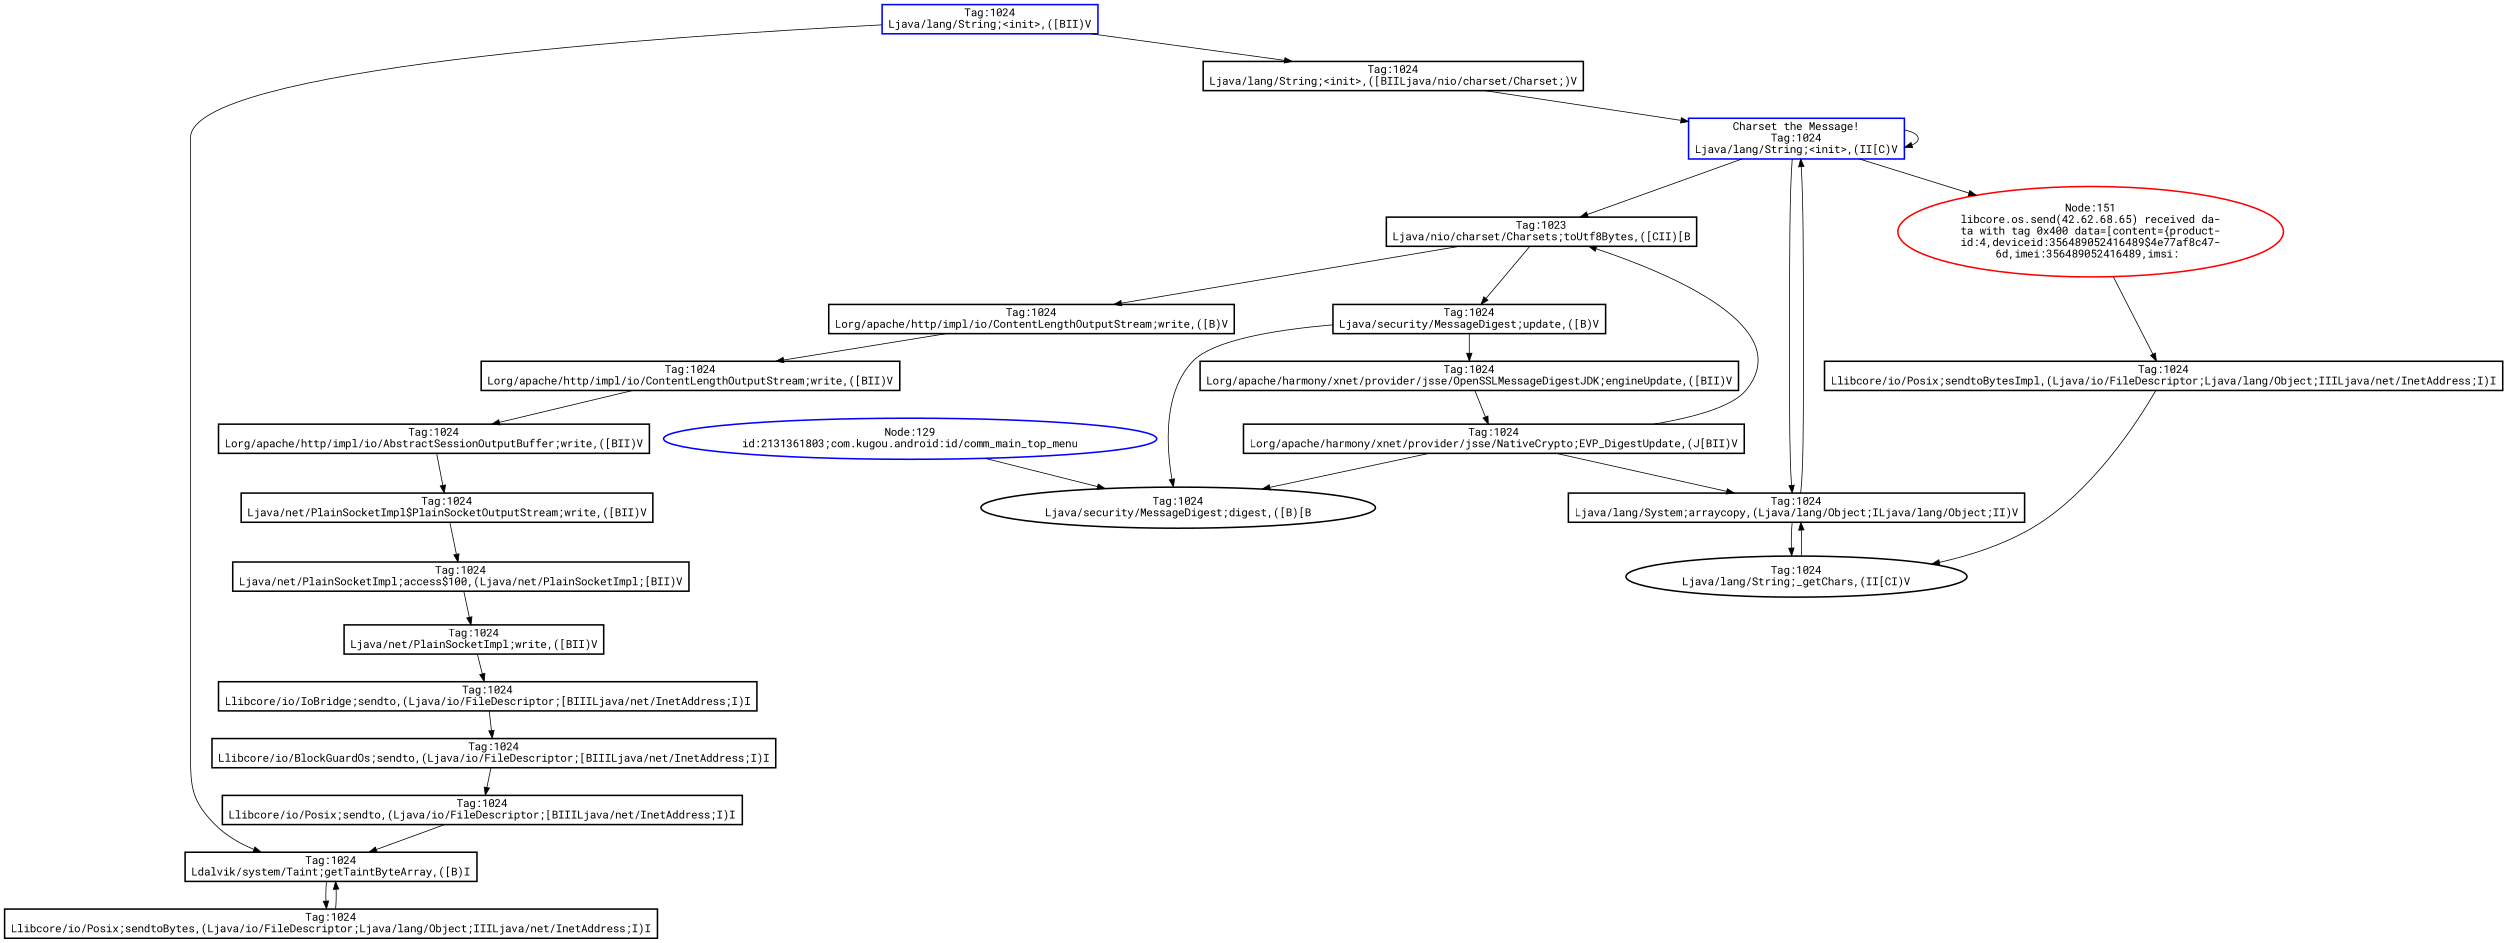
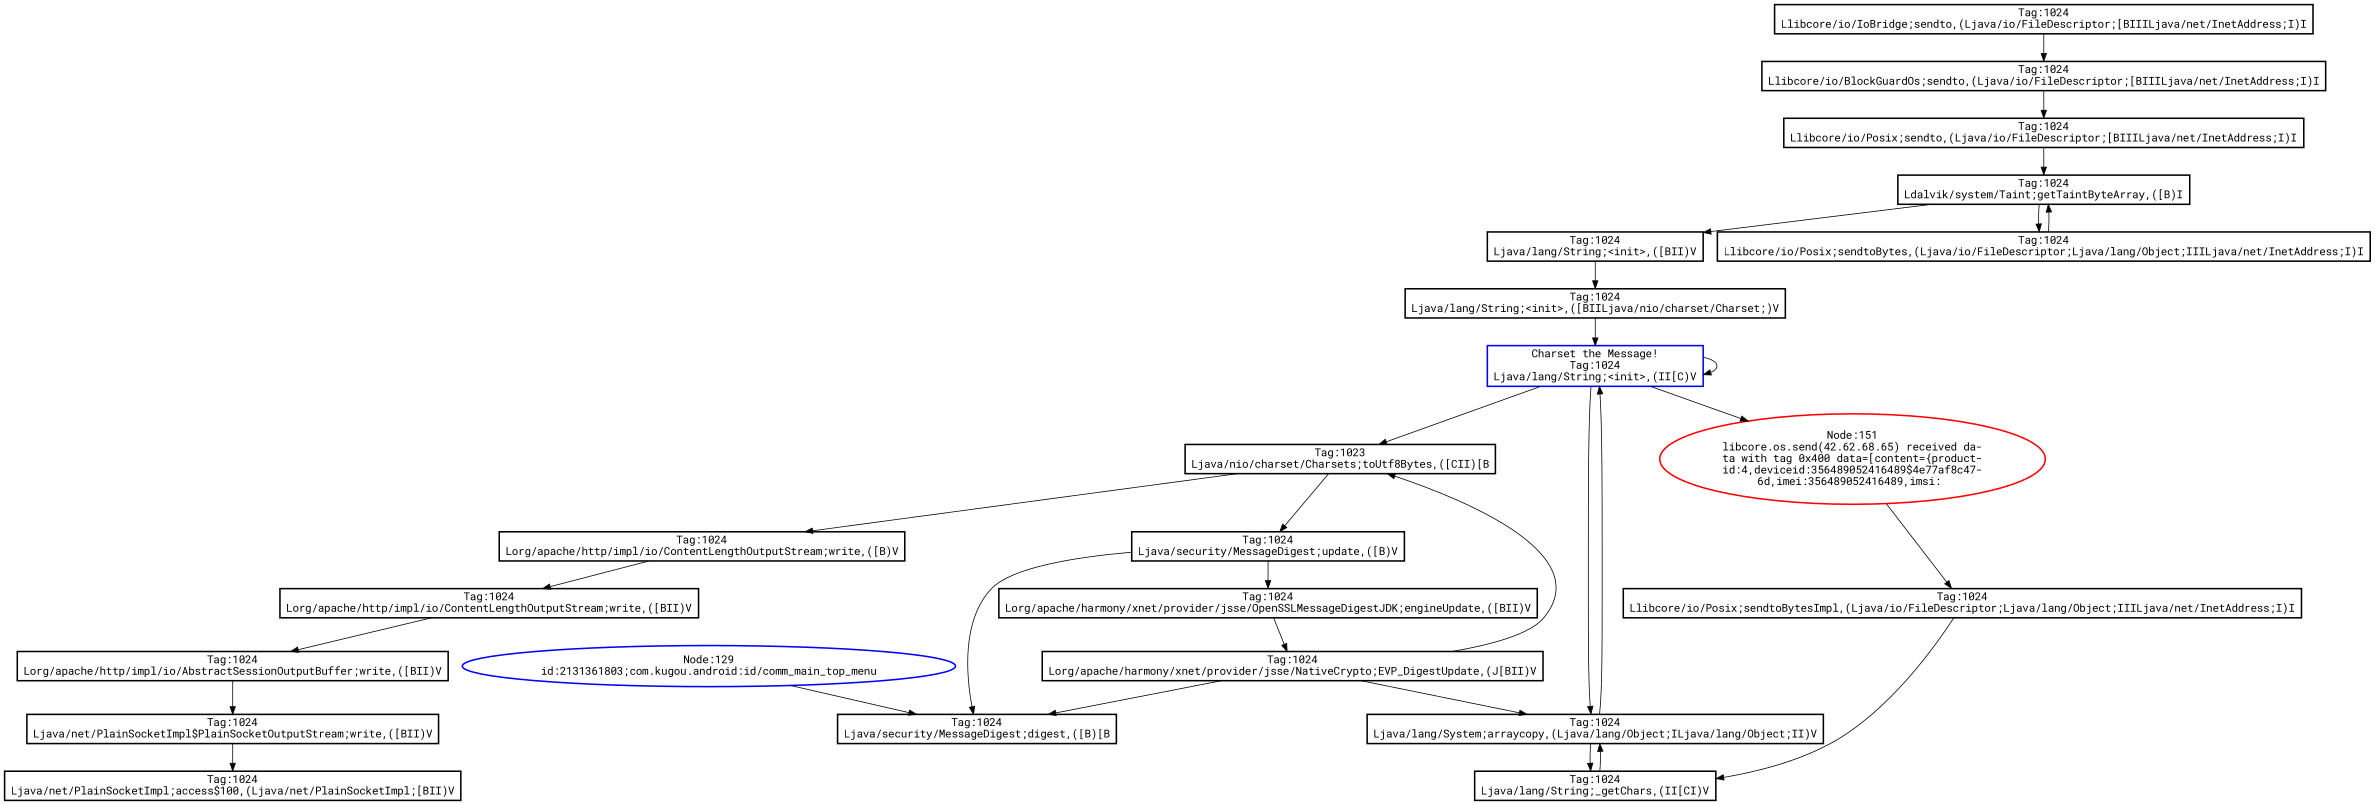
(990, 19) -> (1595, 247)
(190, 152) -> (1821, 218)
(1178, 508) -> (977, 729)
(1796, 577) -> (1595, 786)
(474, 639) -> none
